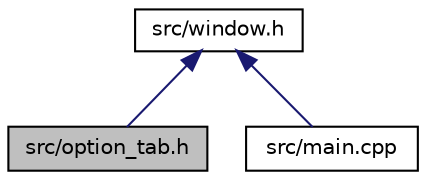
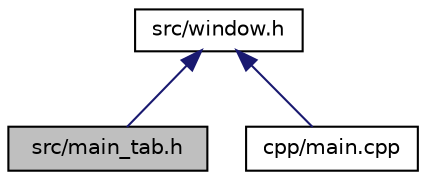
(108, 149) -> (108, 149)
(332, 149) -> (332, 149)
